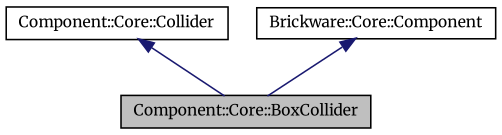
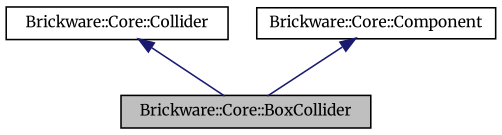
(117, 23) -> (117, 23)
(246, 112) -> (246, 112)
